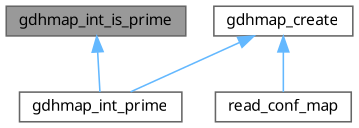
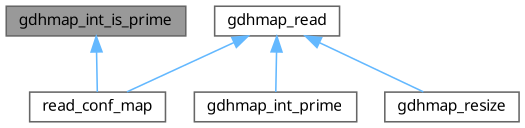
(283, 21) -> (277, 21)
(99, 72) -> (97, 72)
none -> (452, 107)
